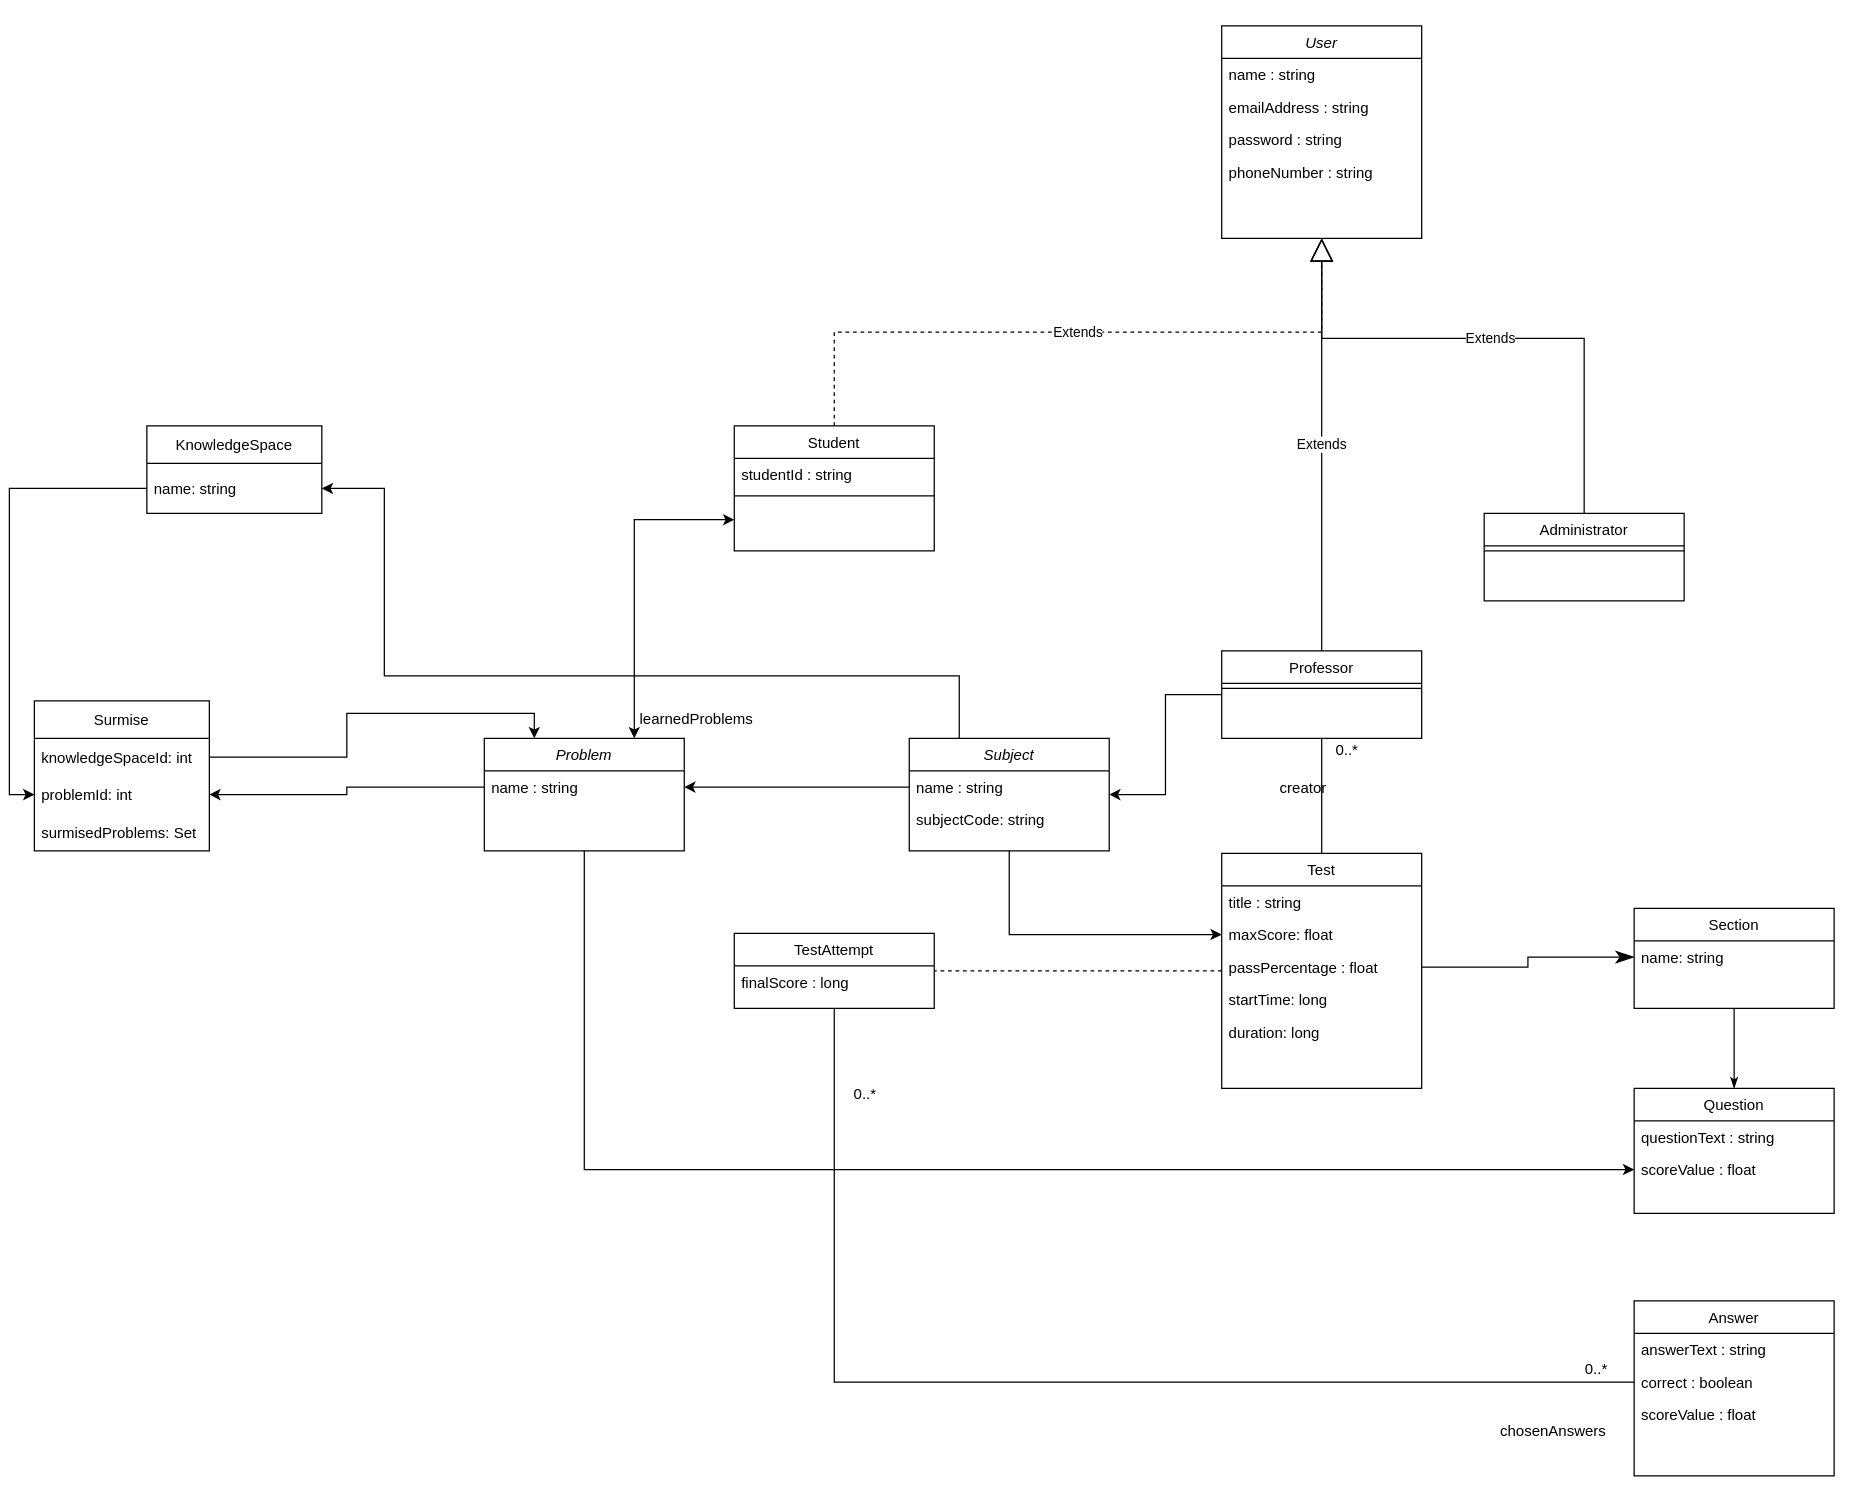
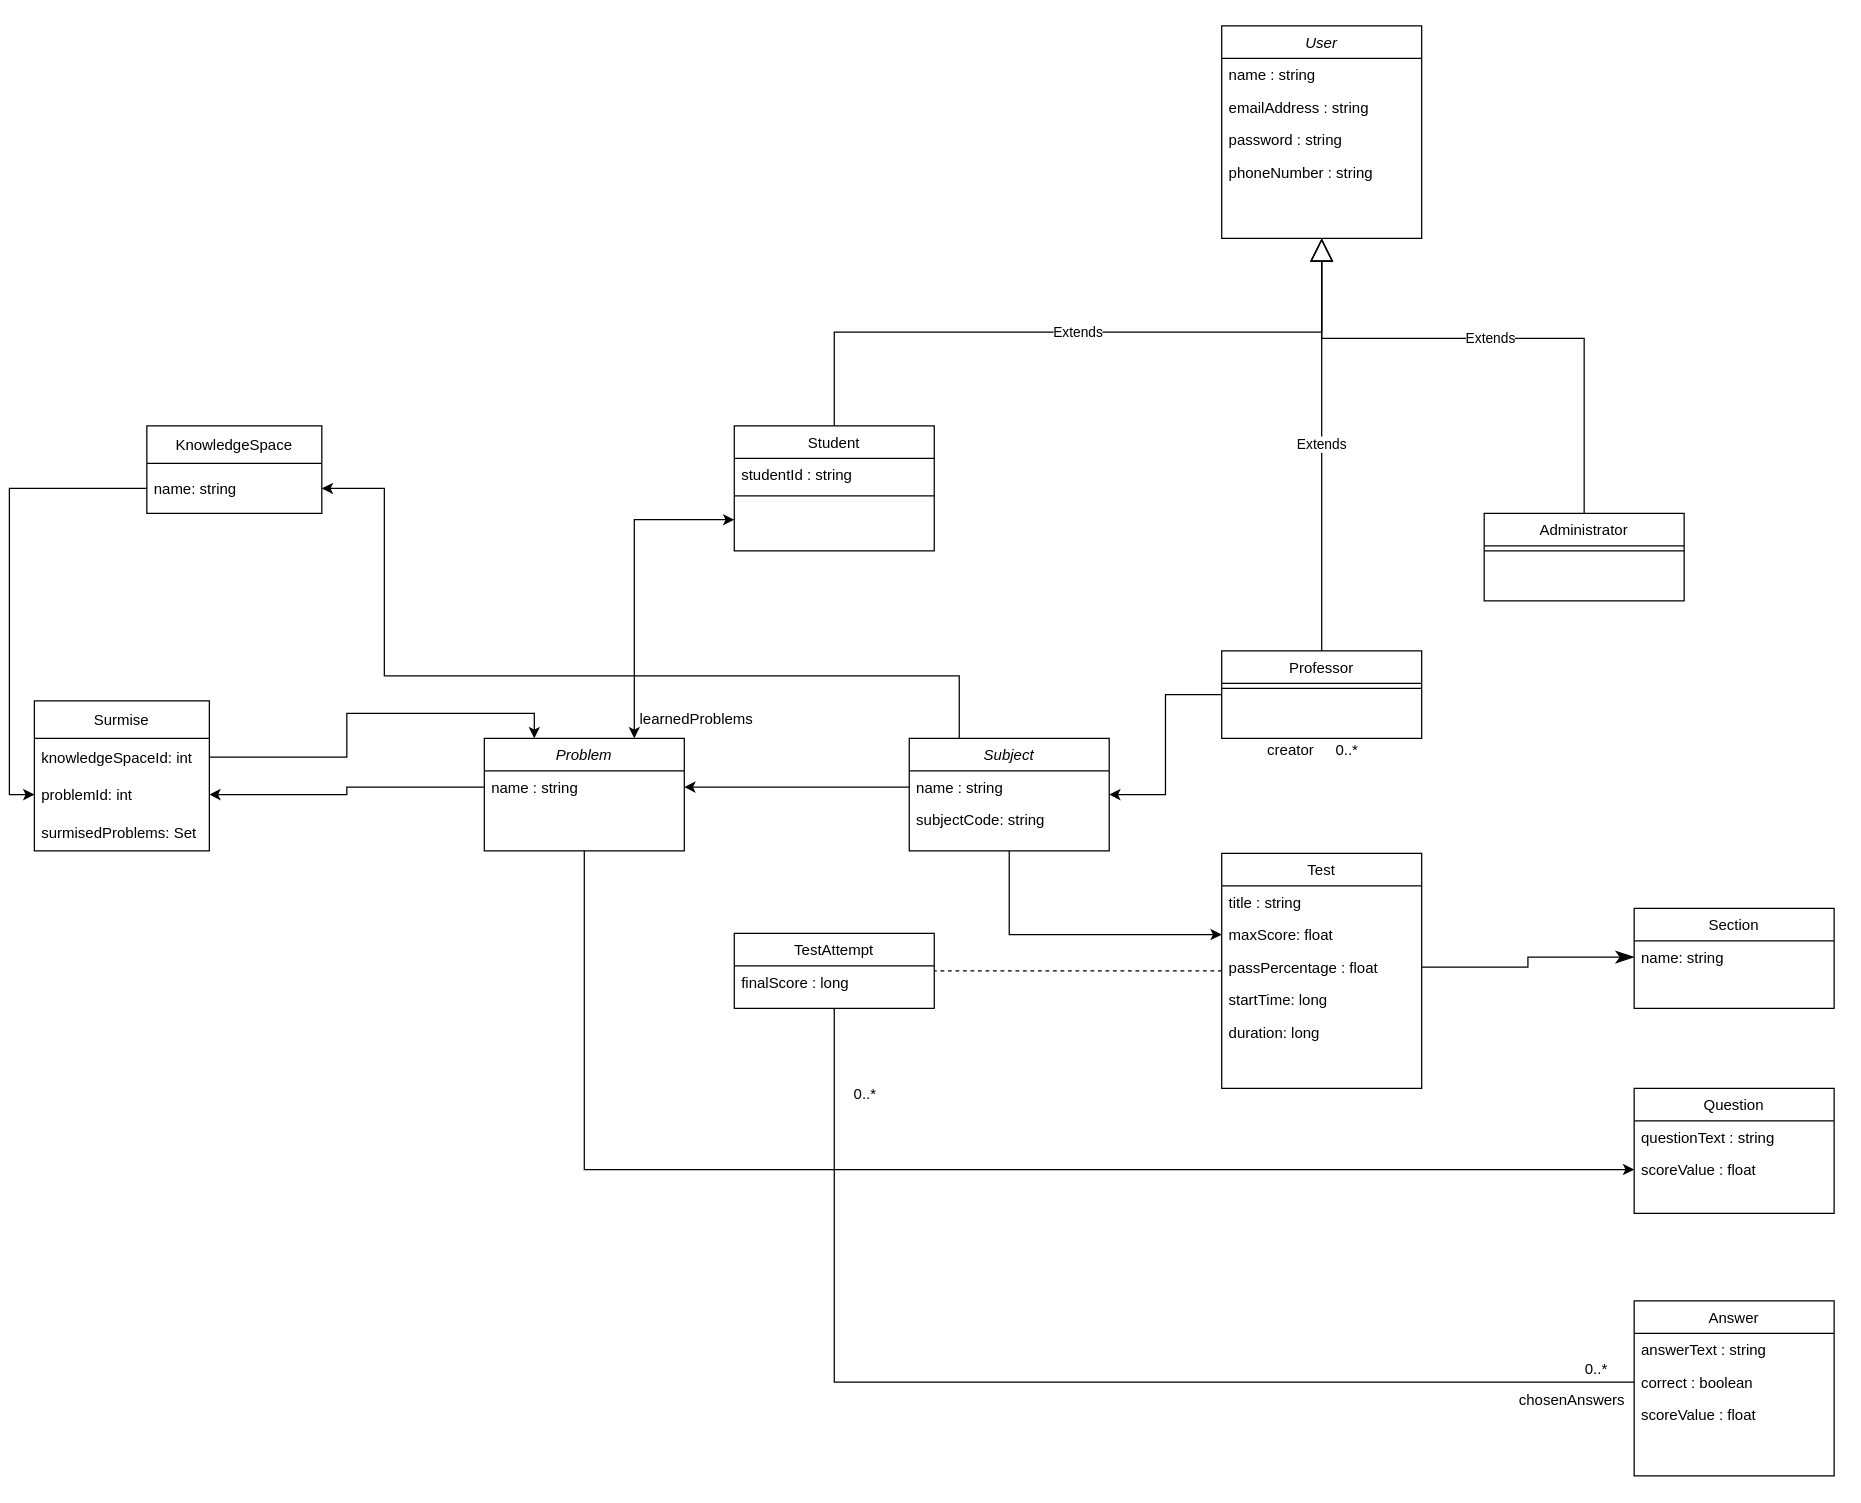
(899, 332) -> (899, 332)
(1303, 788) -> (1291, 751)
(1322, 797) -> none
(1734, 1045) -> none
(1553, 1432) -> (1572, 1401)
